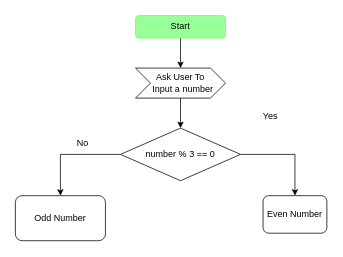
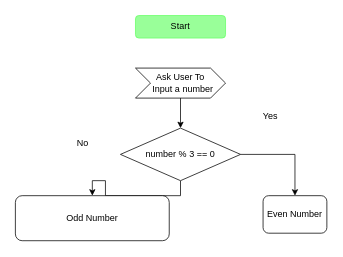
(180, 50) -> none
(60, 218) -> (92, 218)
